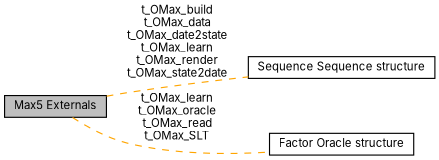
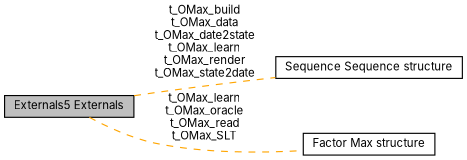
(56, 106) -> (69, 106)
(342, 144) -> (369, 144)
